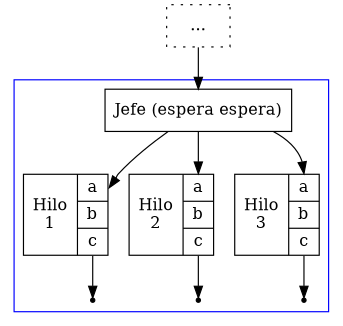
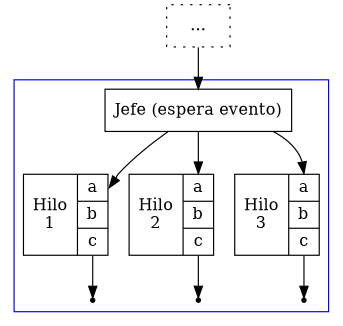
(198, 110) -> (198, 110)
